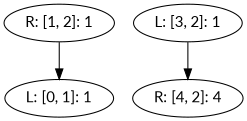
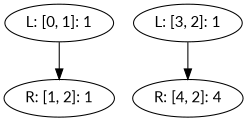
(59, 56) -> (59, 56)
